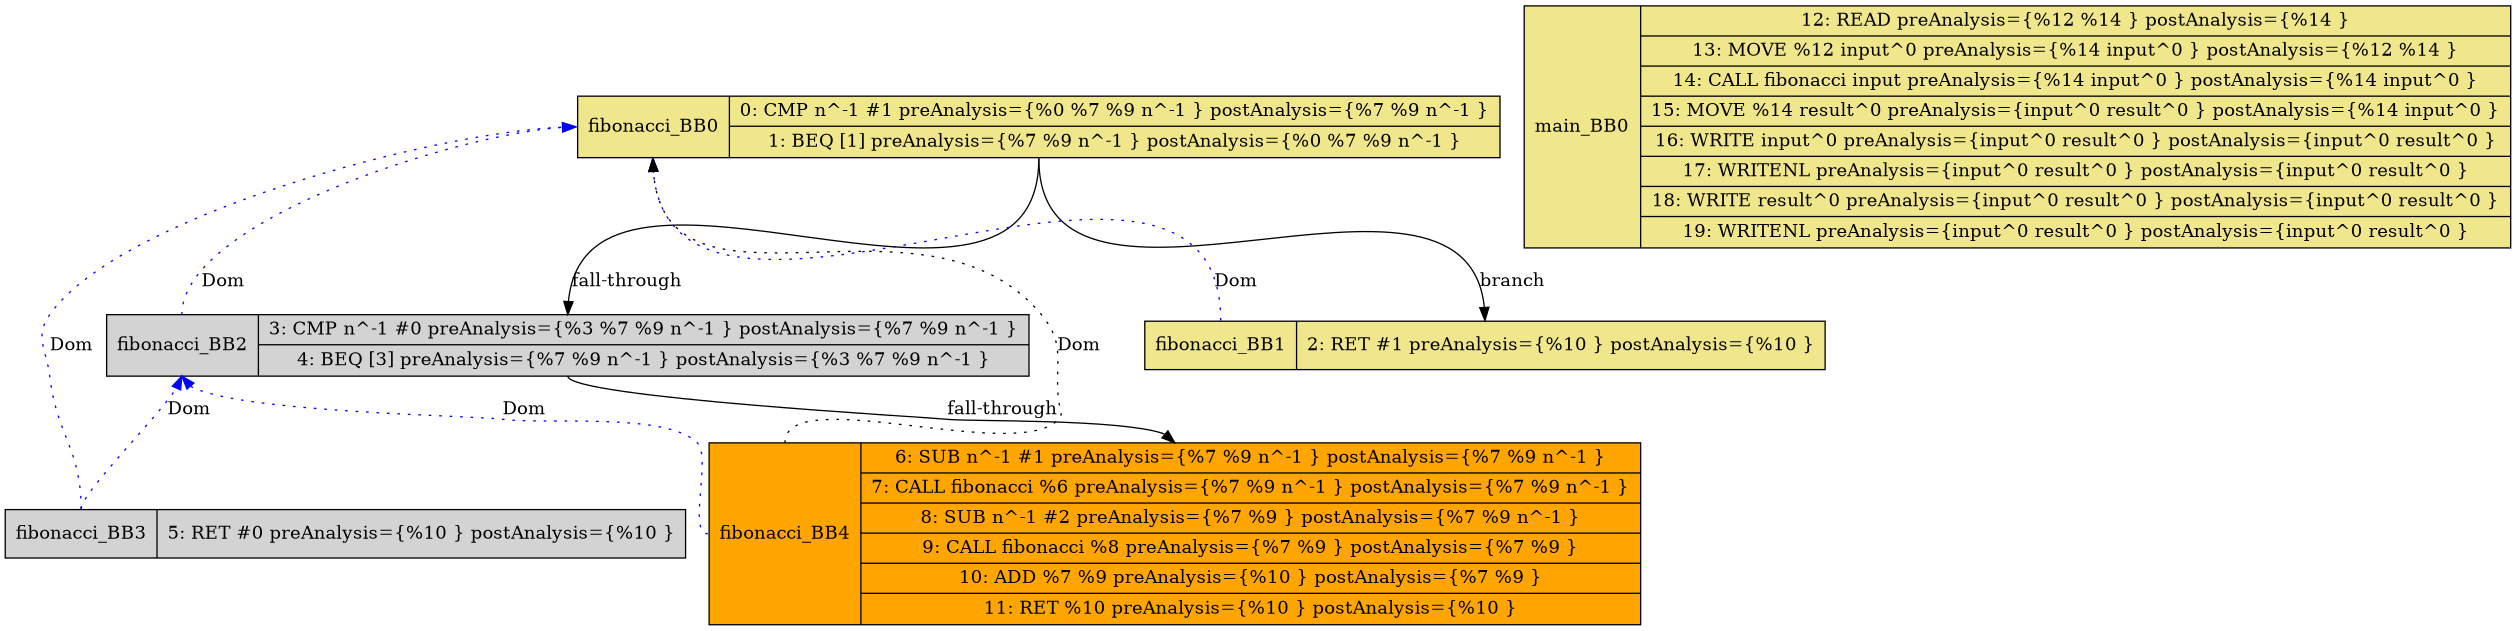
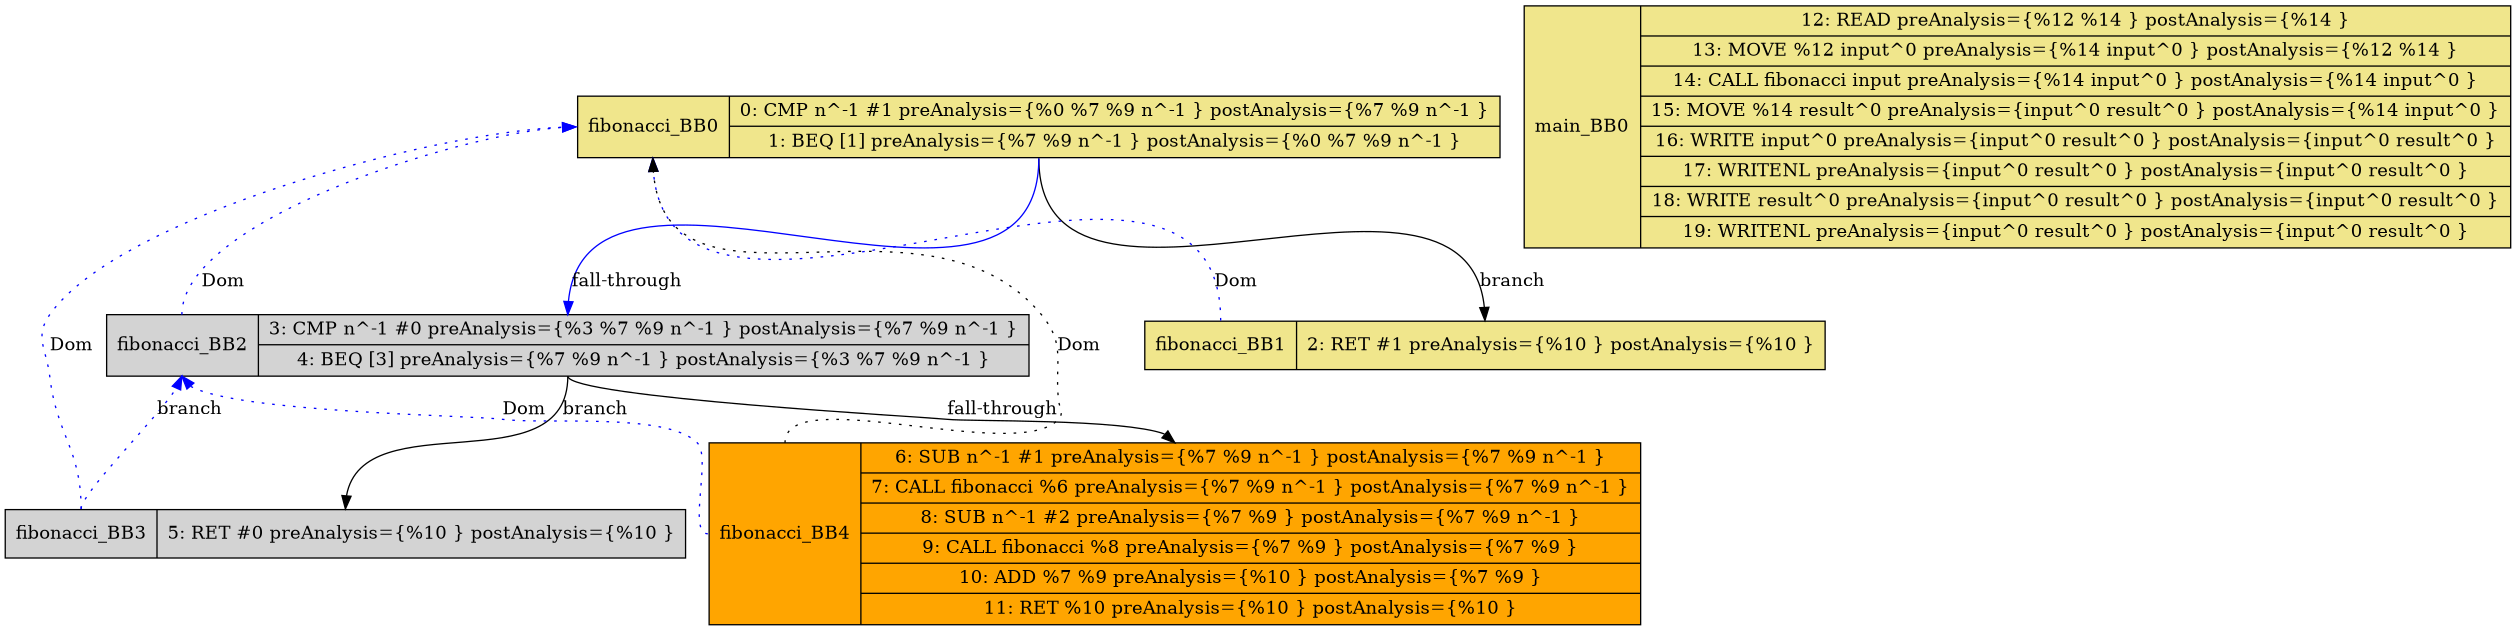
(810, 237) -> (810, 237)
(190, 410) -> (190, 410)
none -> (463, 442)
